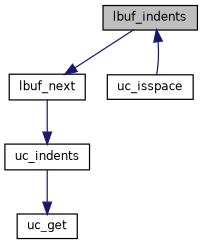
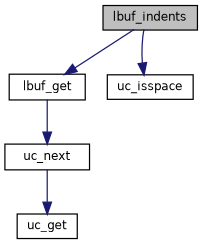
(158, 59) -> (142, 46)
(47, 87) -> (47, 87)
(47, 157) -> (47, 157)
